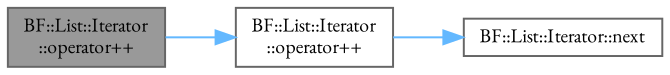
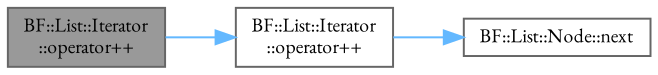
(563, 37) -> (557, 37)
